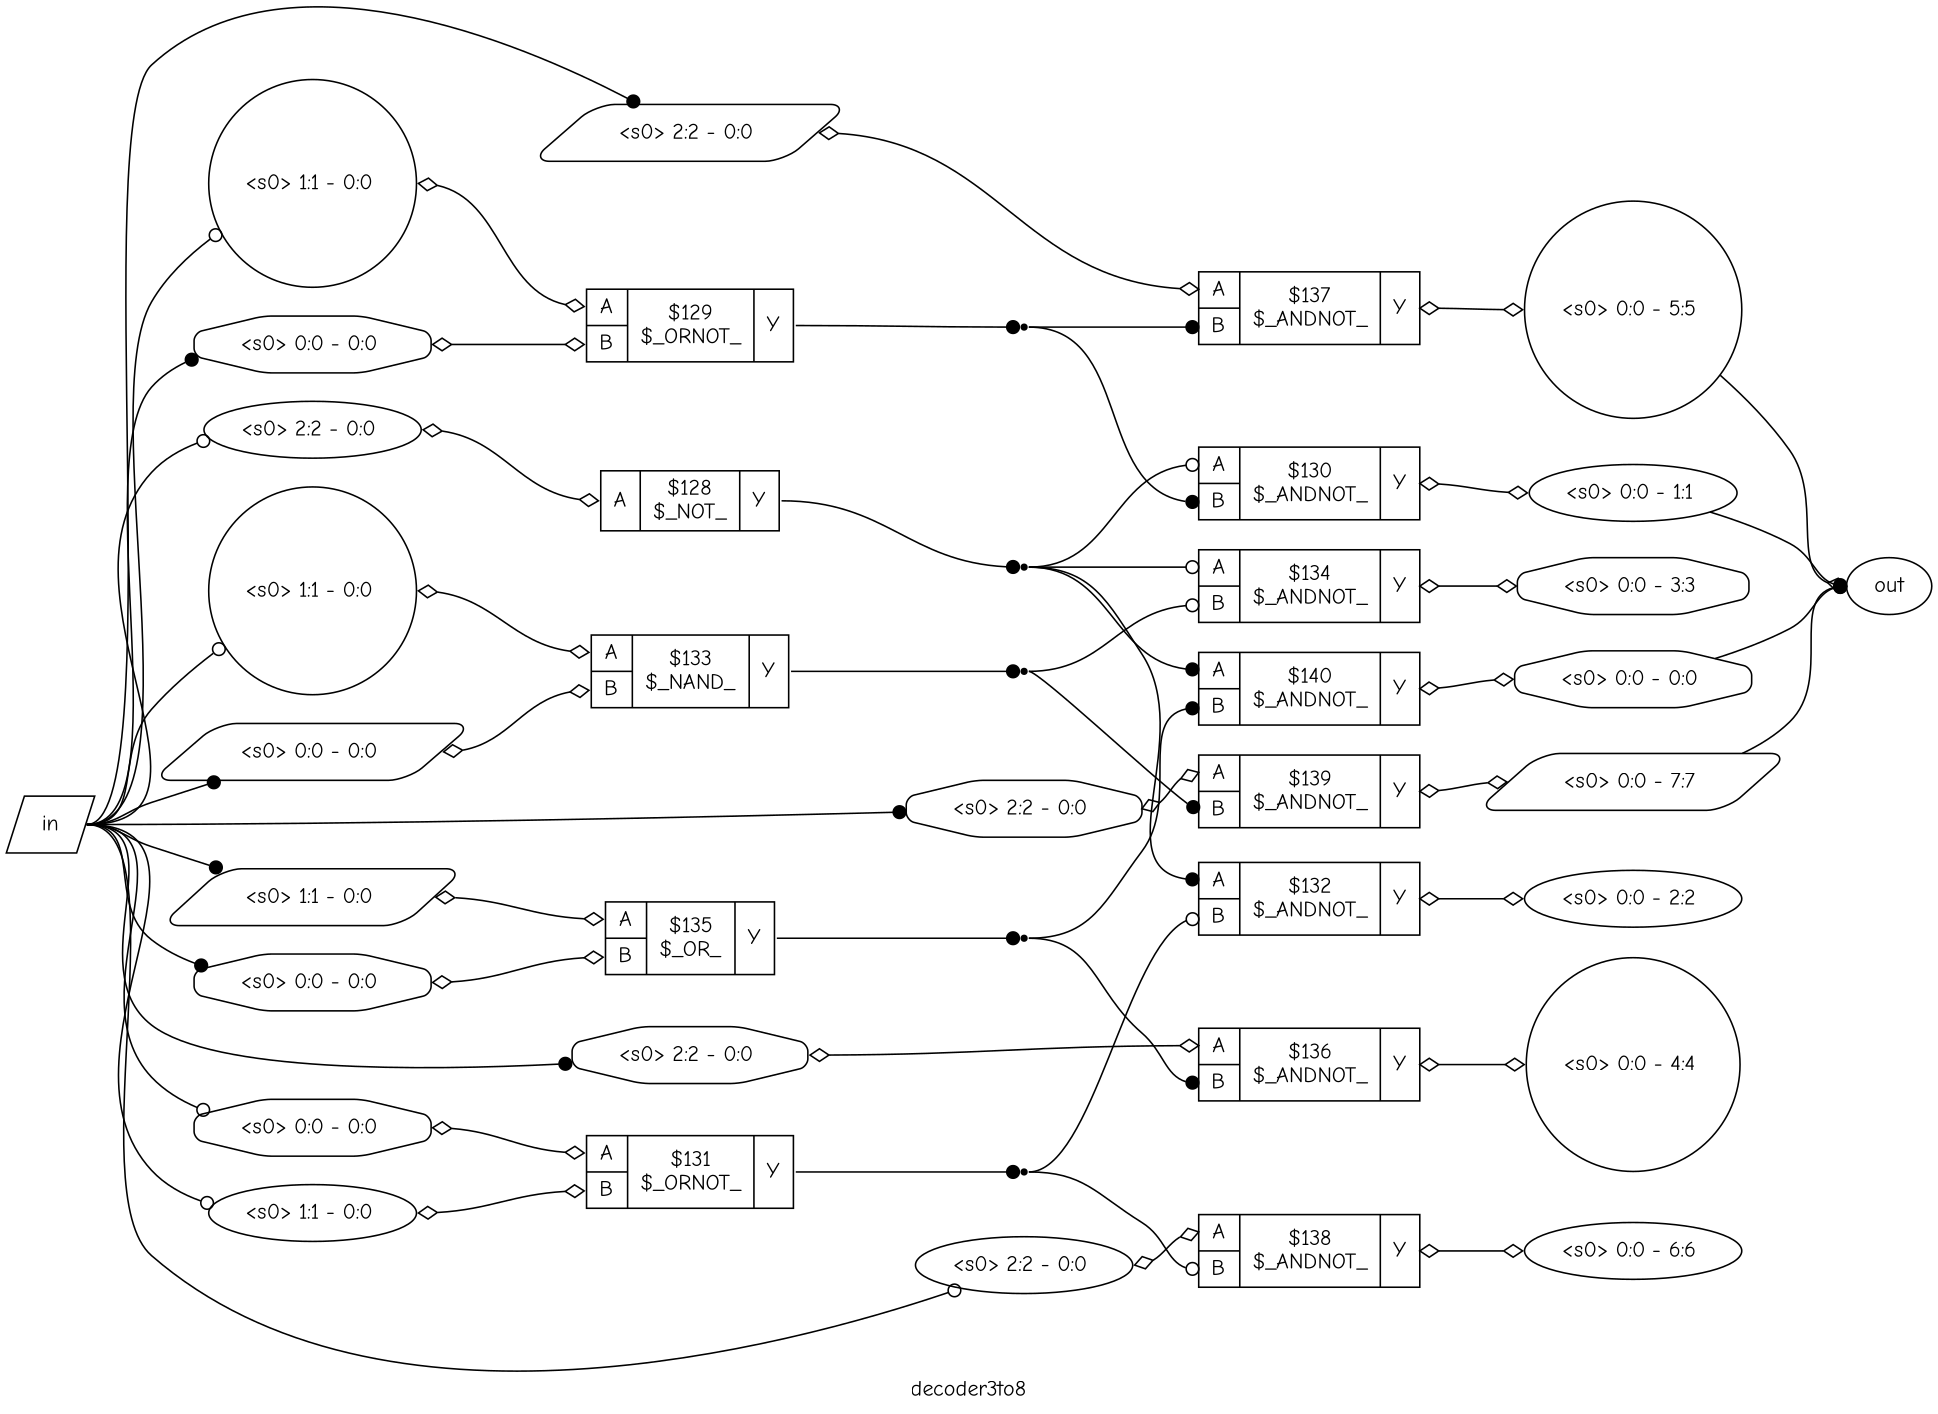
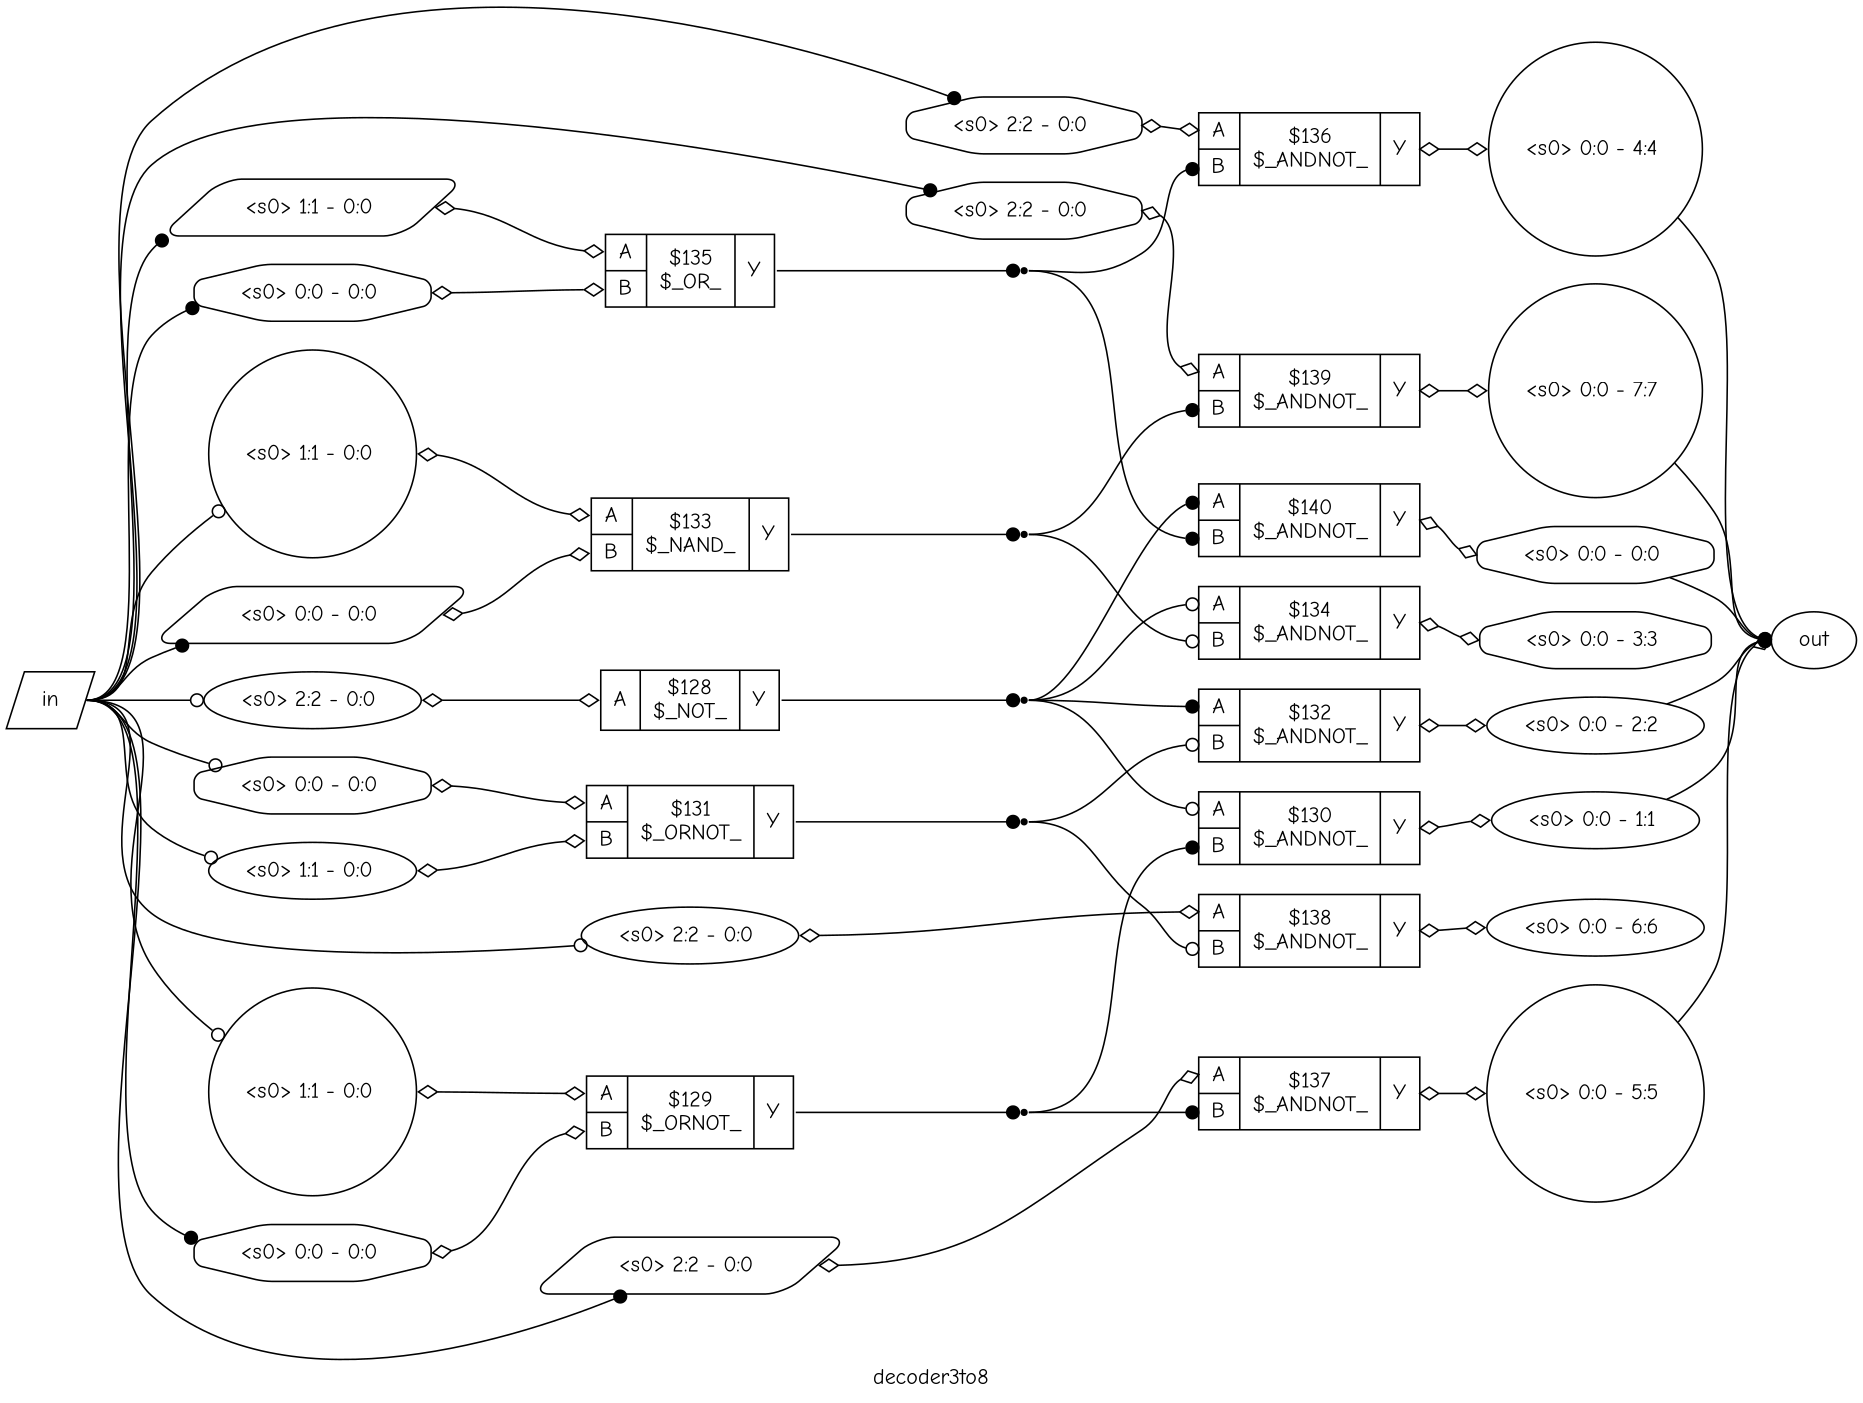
none -> (1727, 425)
none -> (1718, 680)
(1633, 782) -> (1596, 391)
